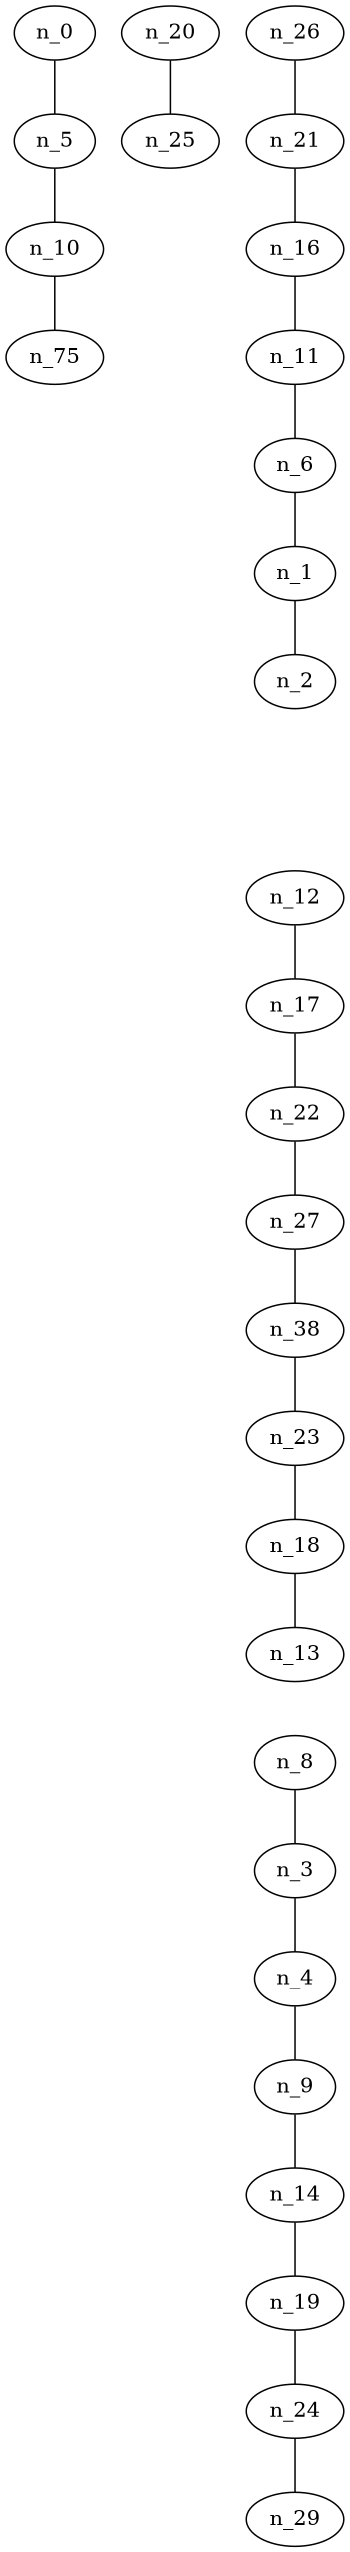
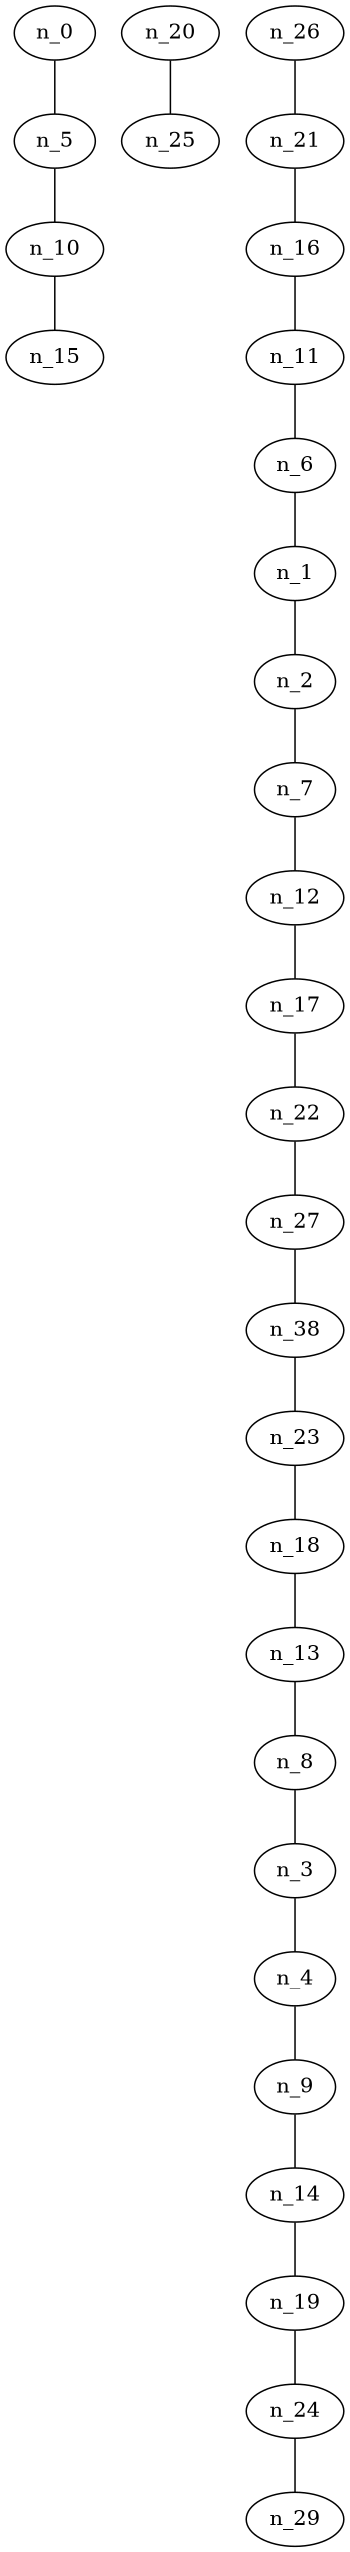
(55, 357) -> (55, 357)
none -> (295, 790)
none -> (295, 1709)
